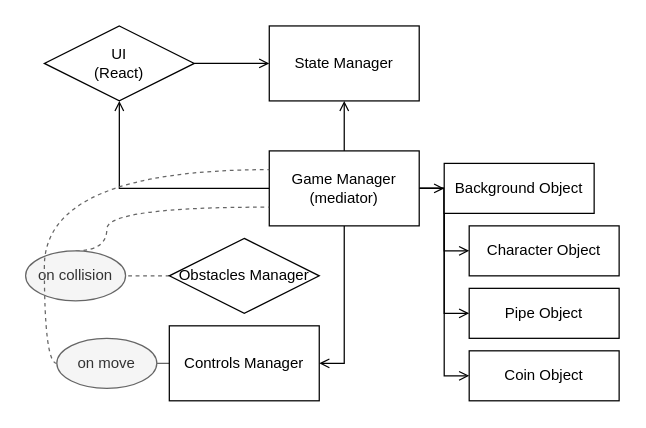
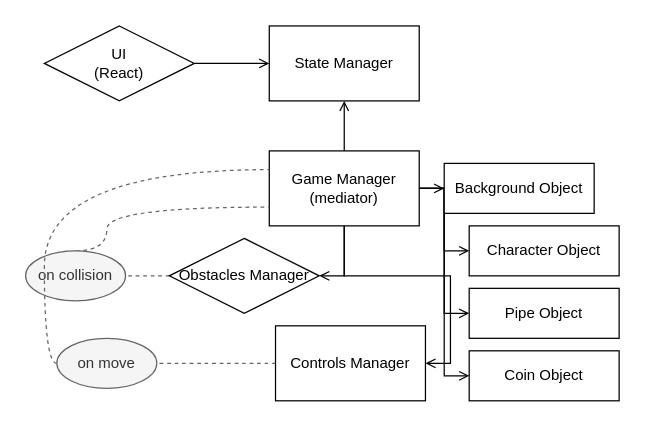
(152, 188) -> (332, 276)
(244, 363) -> (351, 363)
